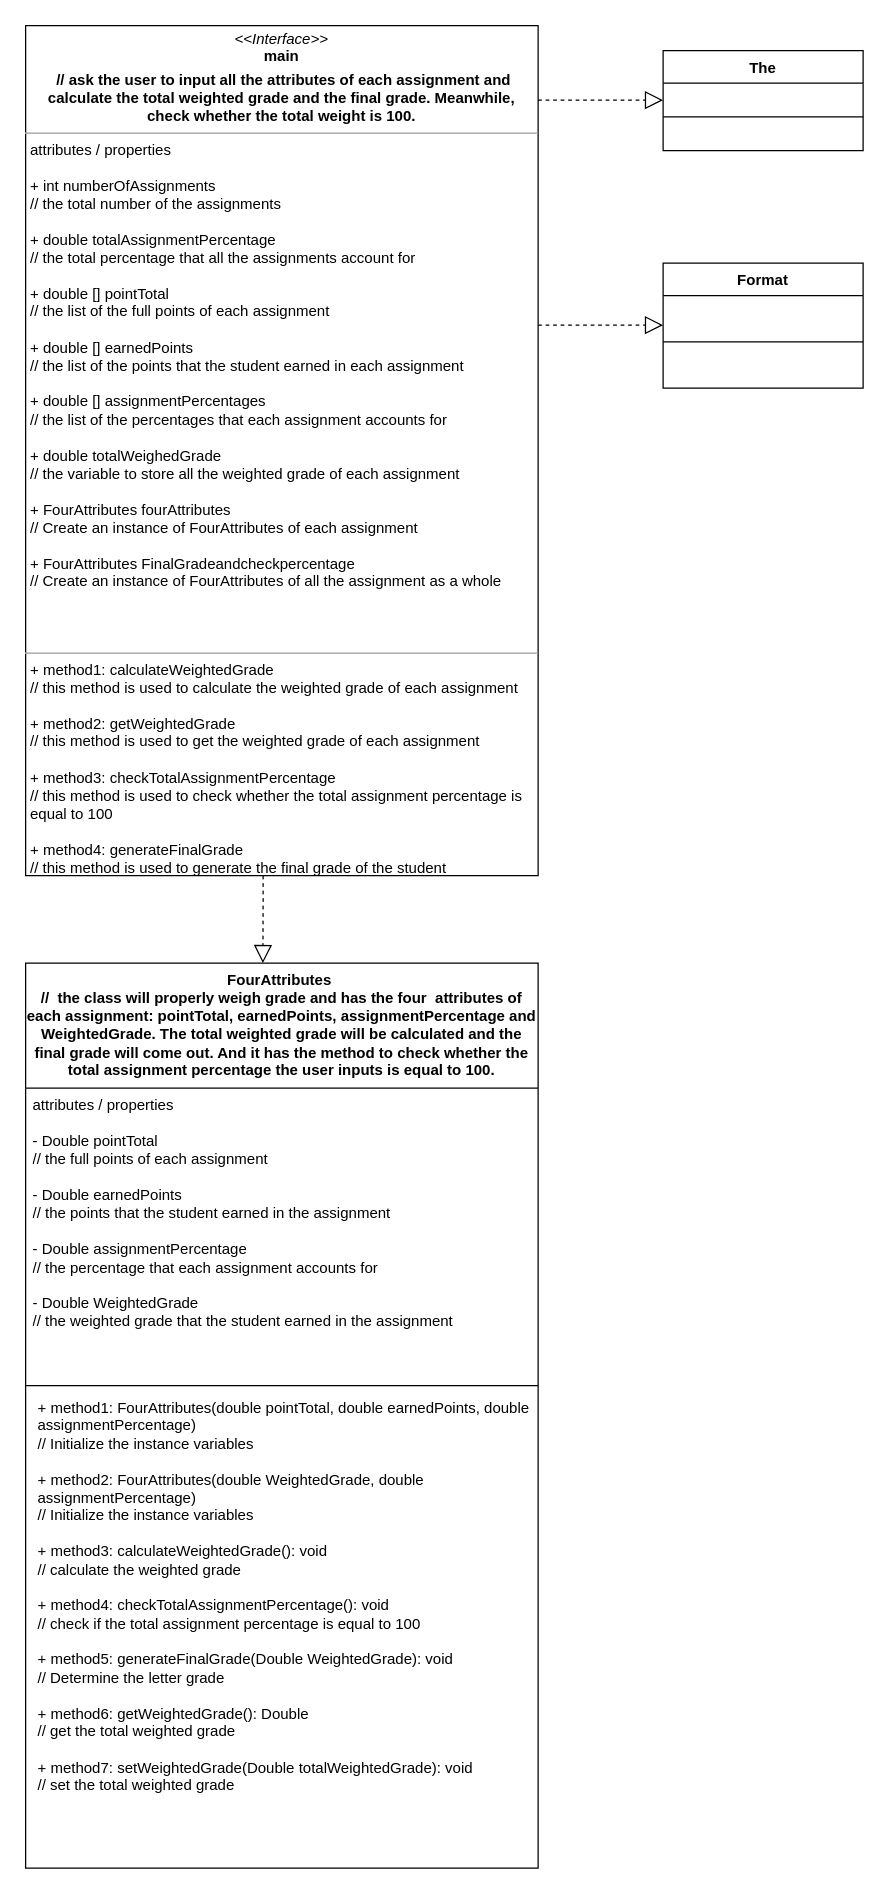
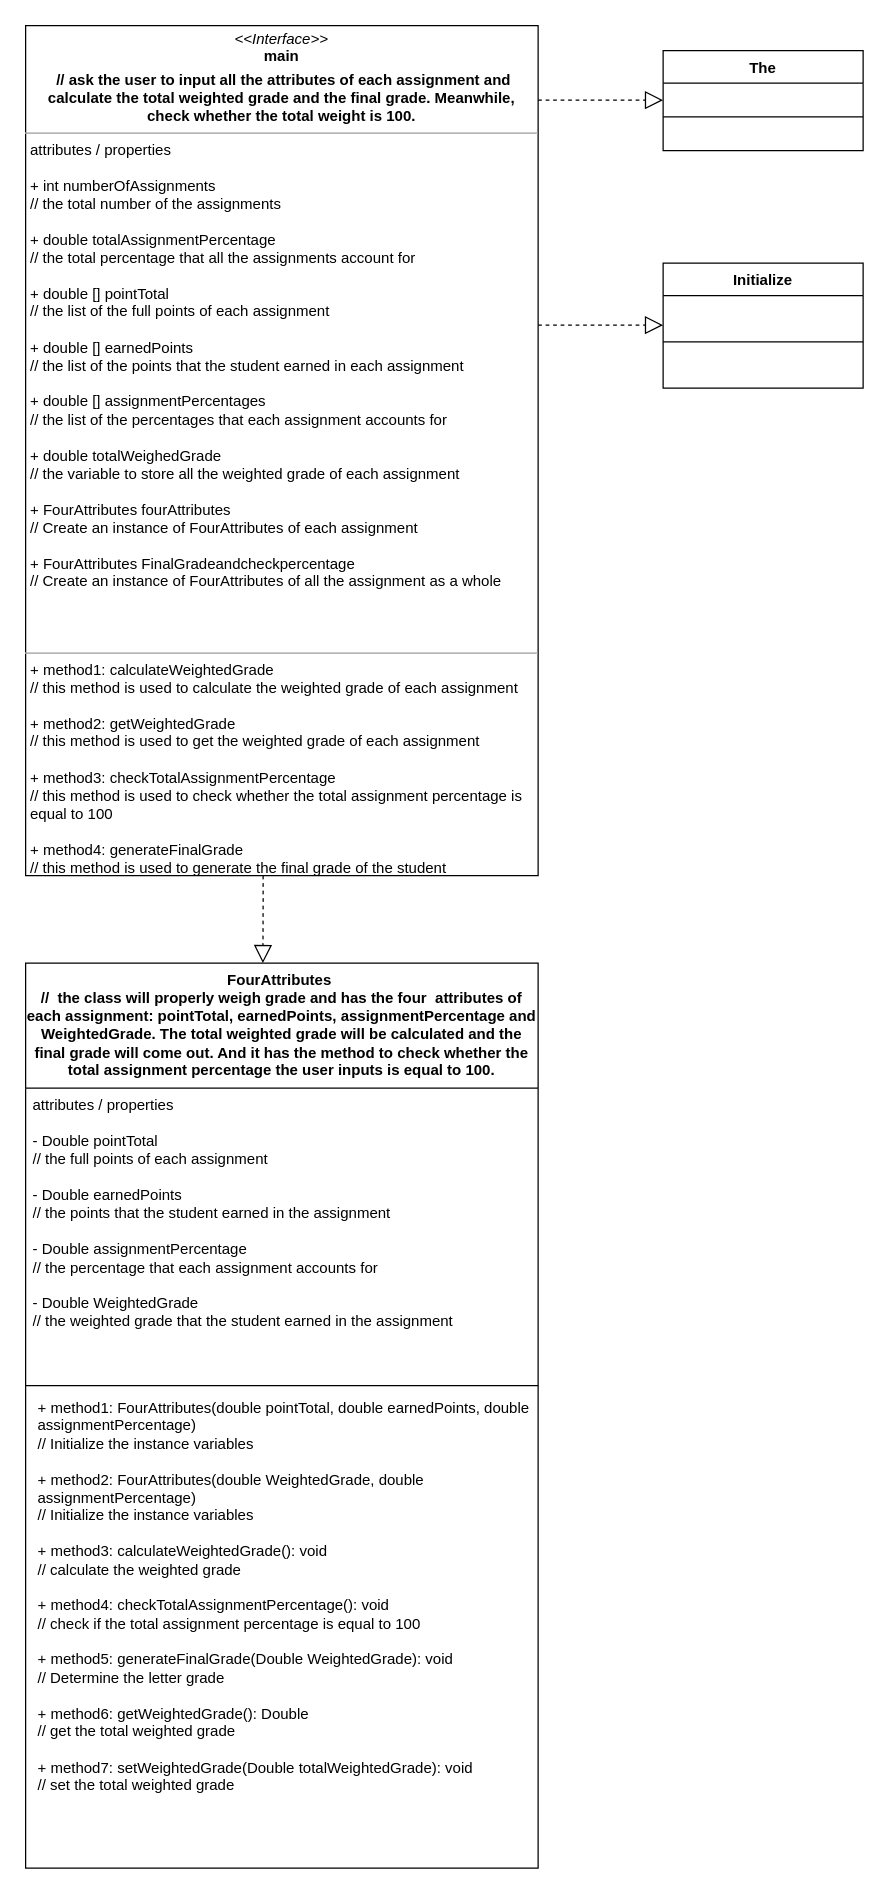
(763, 281) -> (763, 281)
